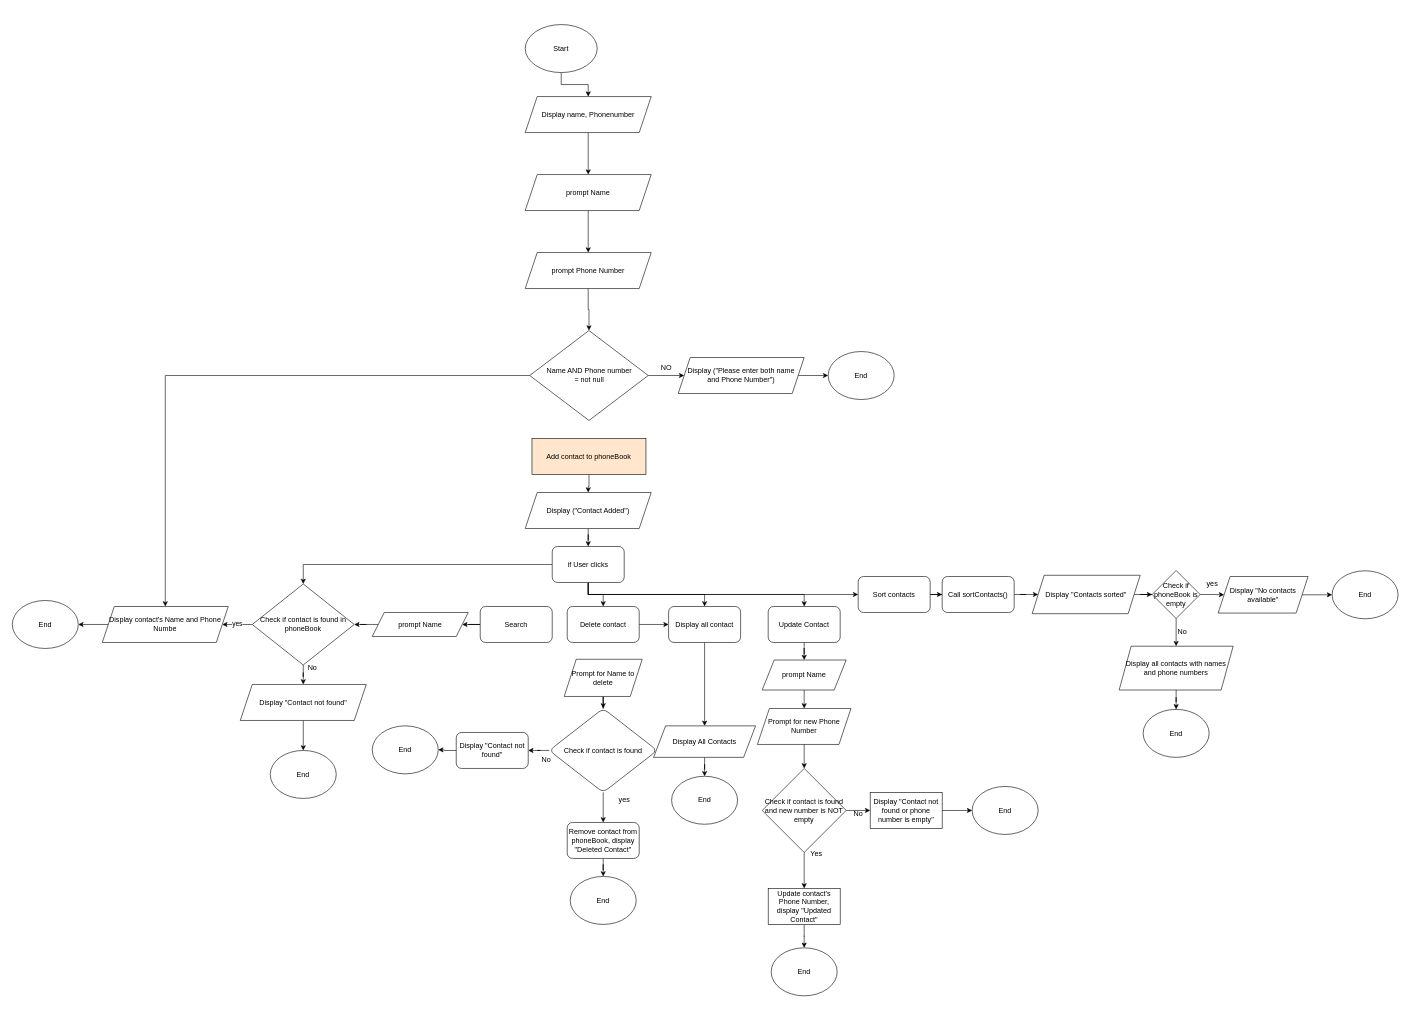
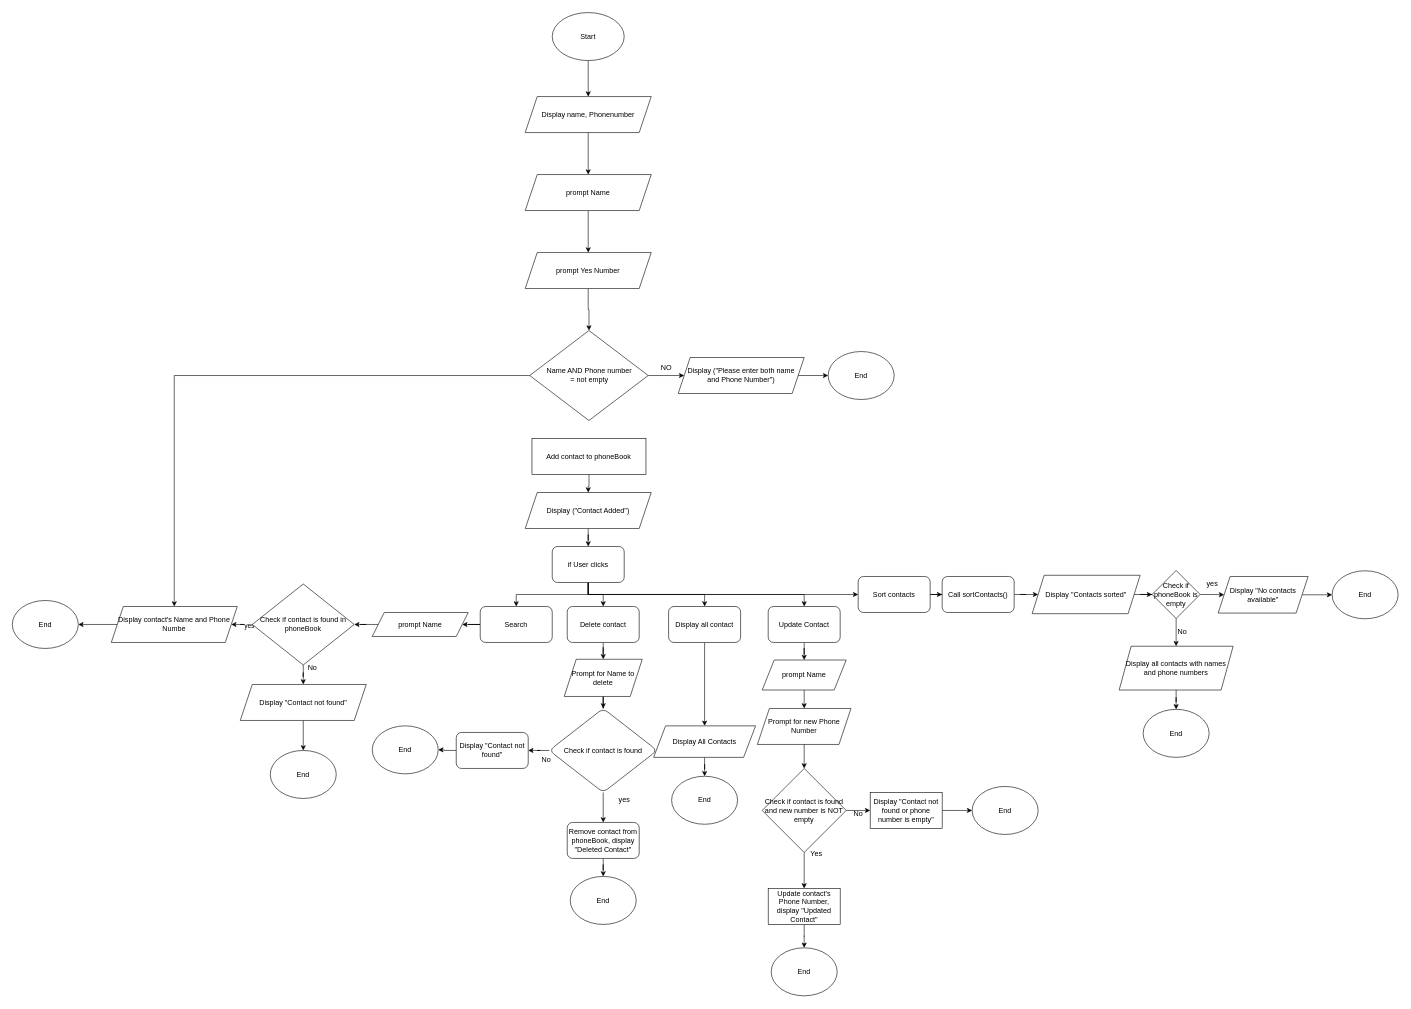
(561, 48) -> (588, 36)
(588, 270) -> (588, 270)
(590, 375) -> (590, 375)
(589, 456) -> (589, 456)
(427, 564) -> (547, 594)
(165, 624) -> (174, 624)
(652, 624) -> (603, 651)
